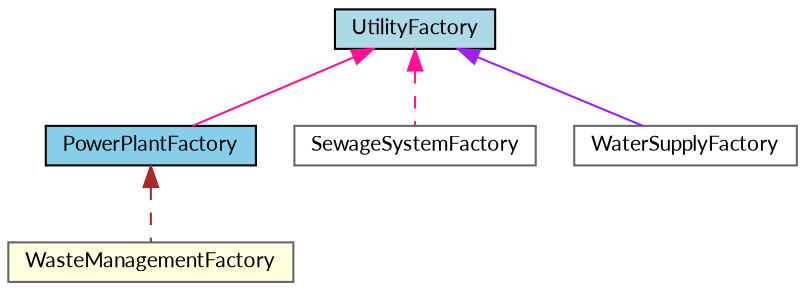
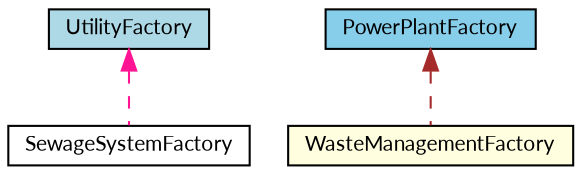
(273, 92) -> none
(415, 146) -> (129, 146)
(686, 146) -> none
(151, 262) -> (431, 146)
